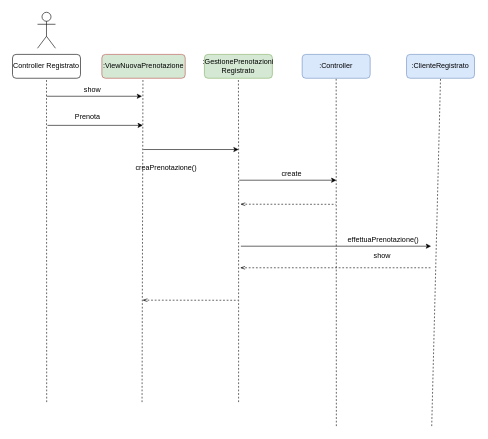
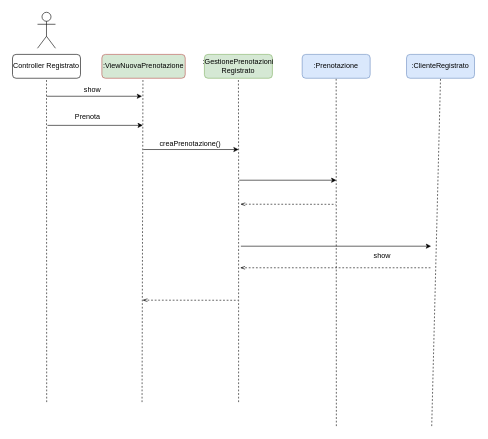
(336, 66) -> (336, 66)
(166, 168) -> (190, 144)
(291, 174) -> none
(383, 240) -> none
